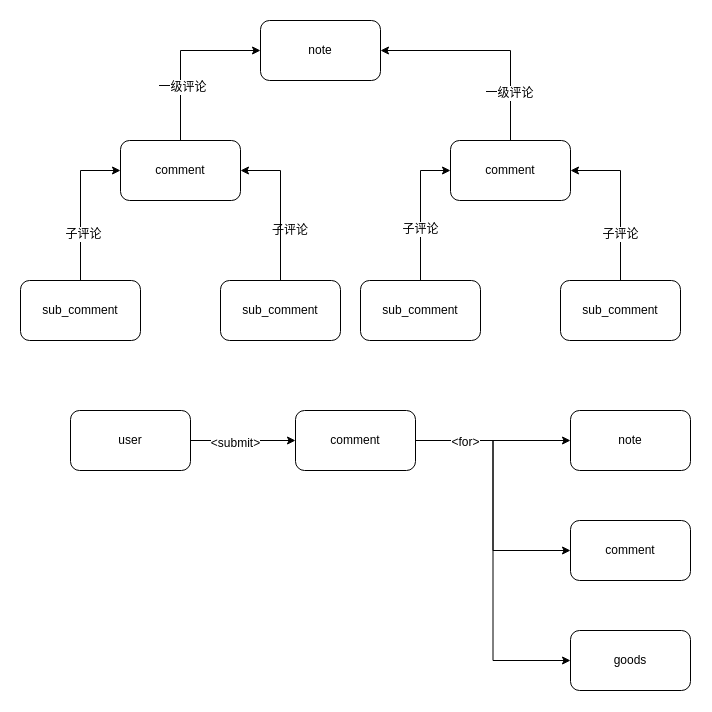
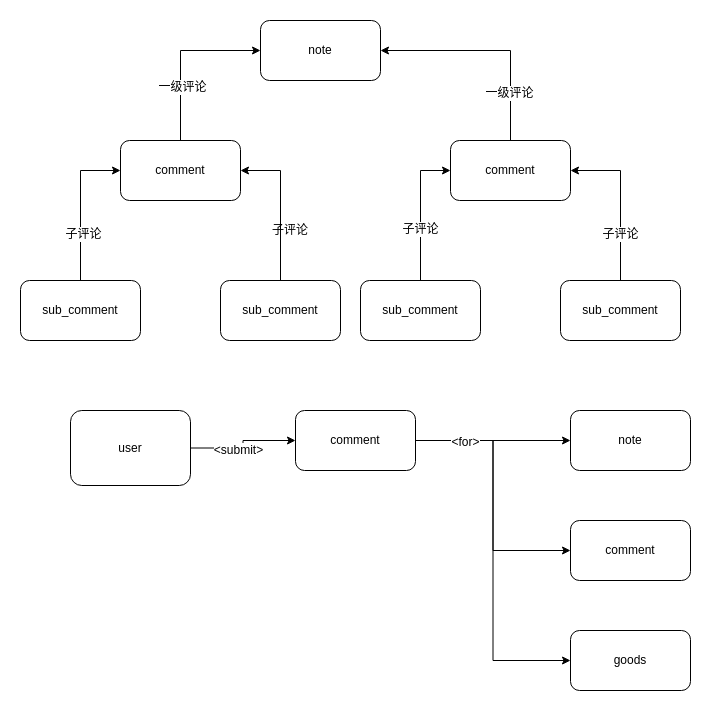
(131, 441) -> (131, 448)
